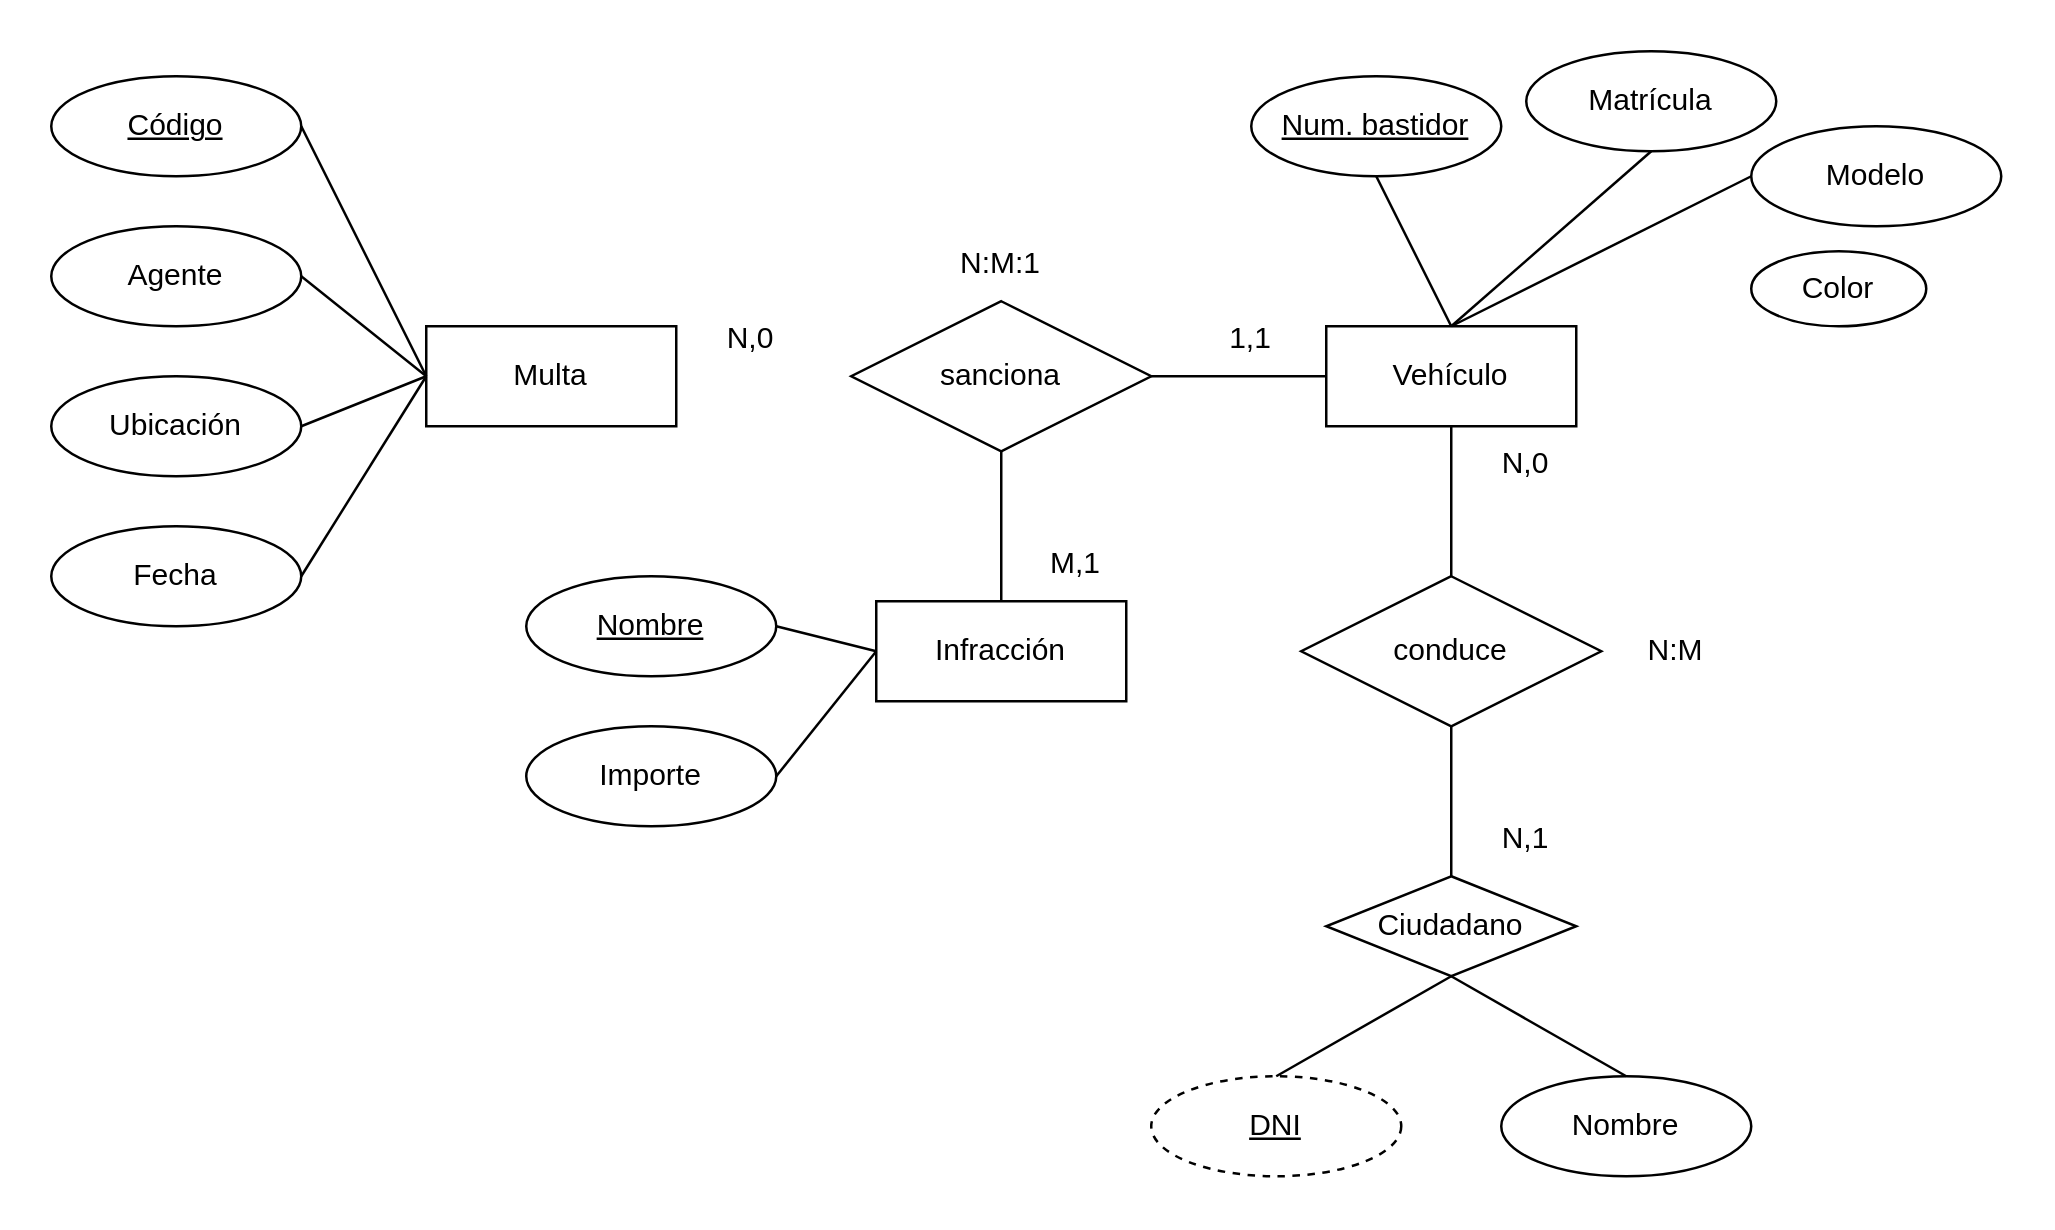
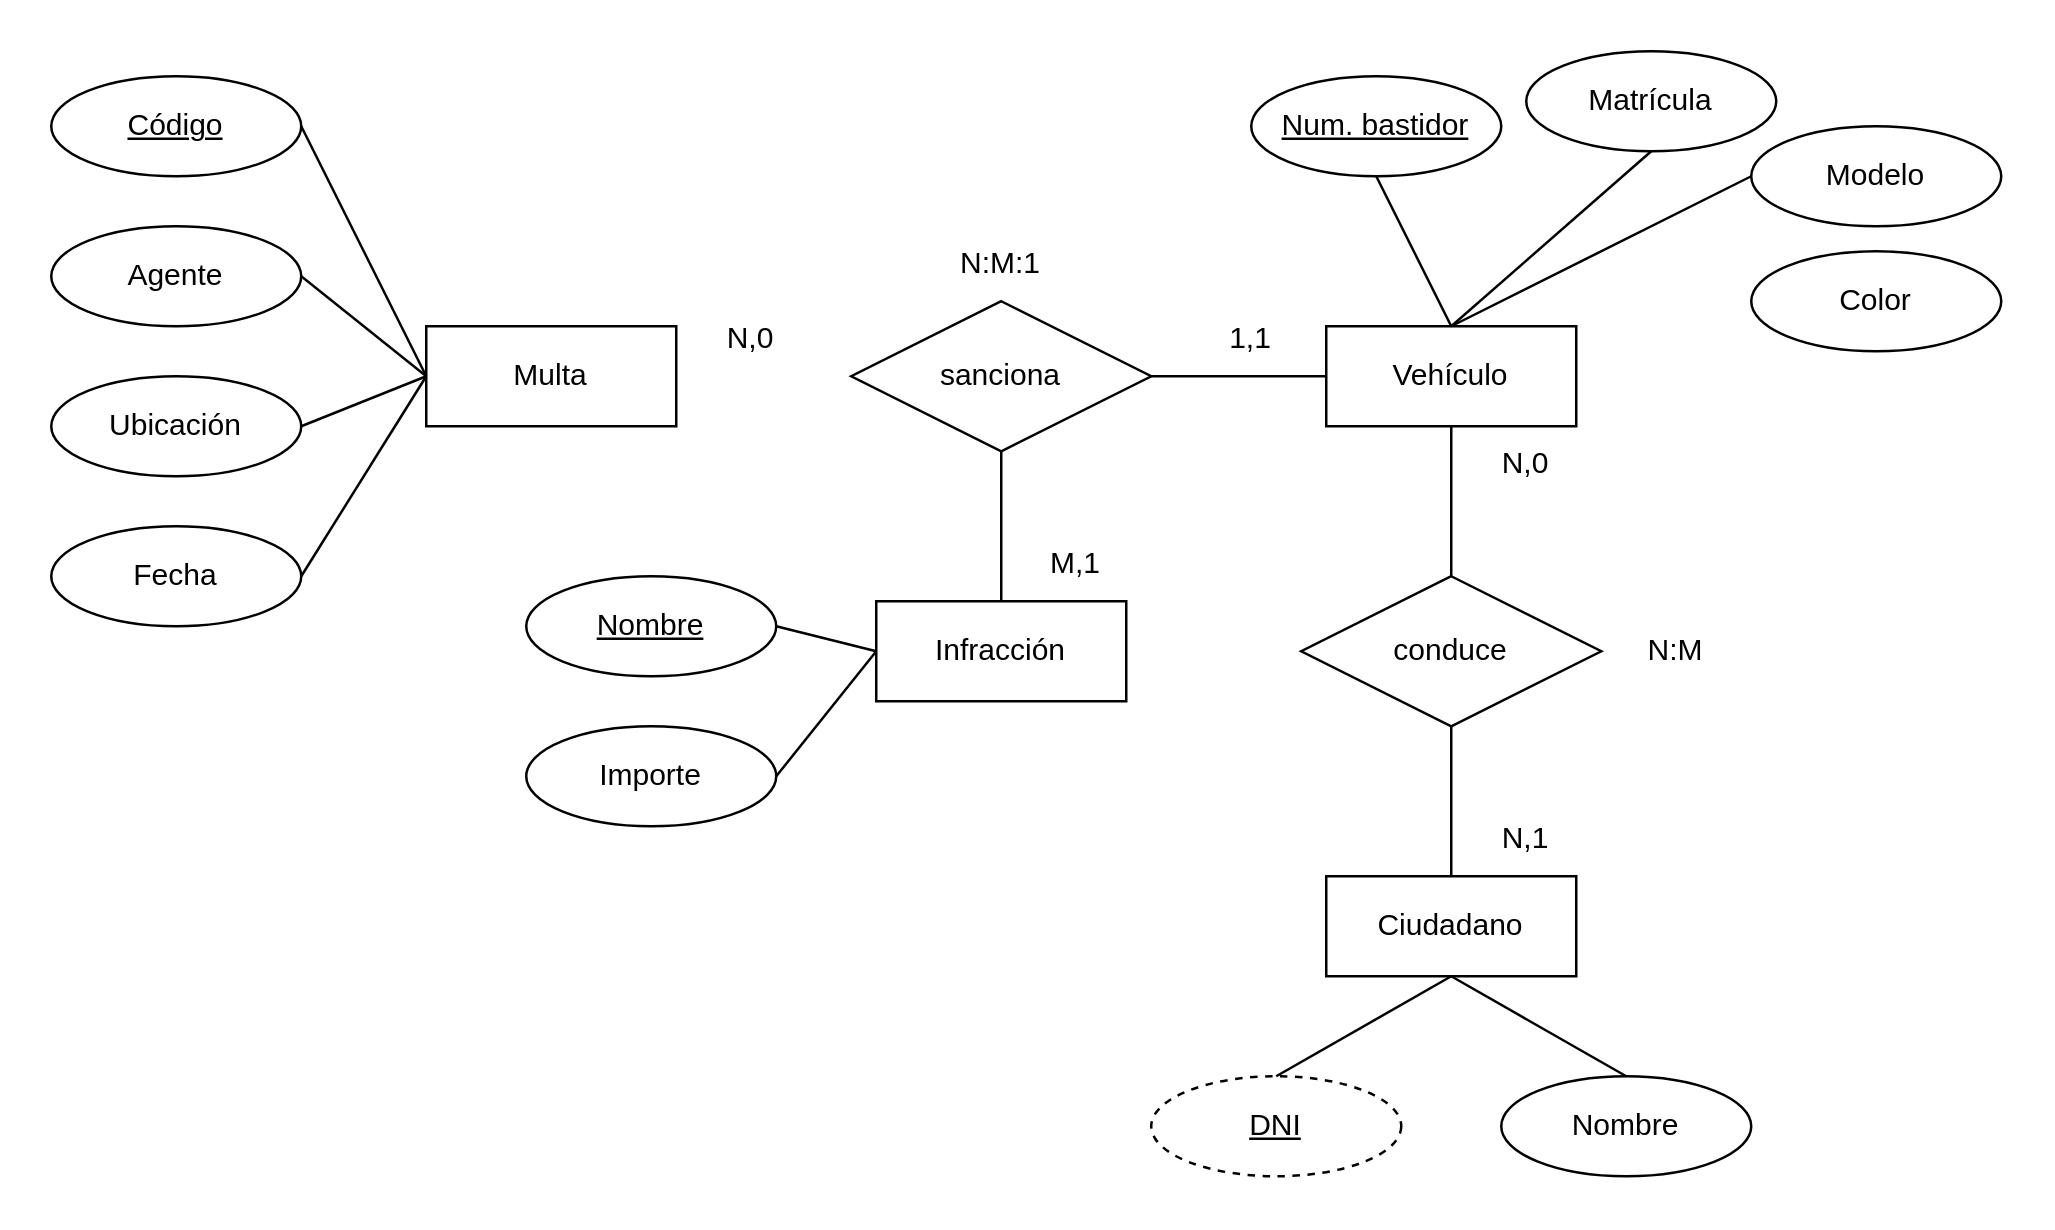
(1839, 289) -> (1876, 301)
(1451, 926) -> (1451, 926)
